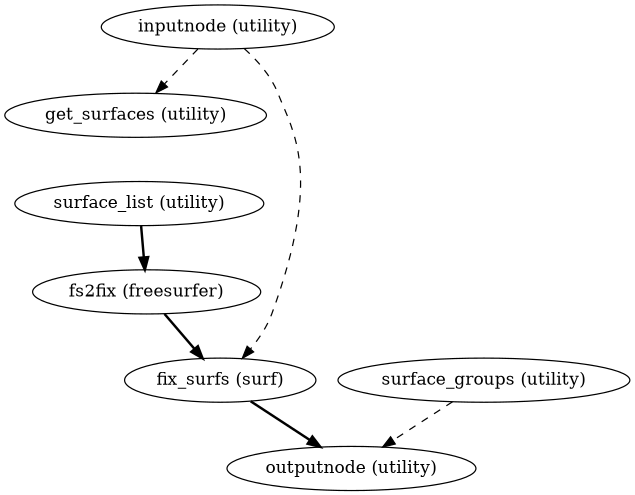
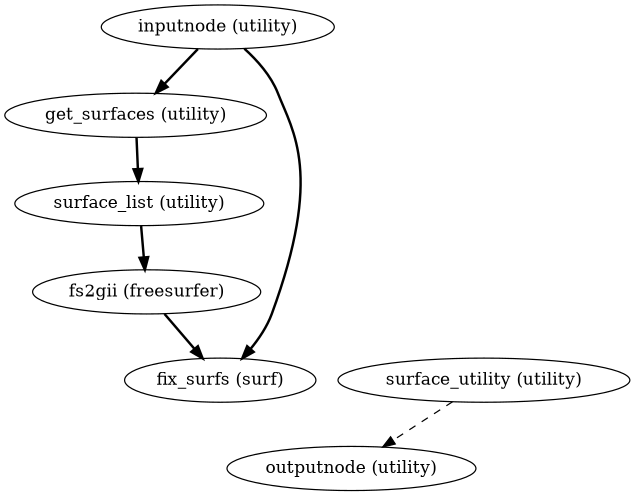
(181, 66) -> (181, 66)
none -> (137, 153)
(300, 196) -> (300, 196)
(147, 292) -> (147, 292)
(484, 380) -> (484, 380)
(280, 421) -> none
